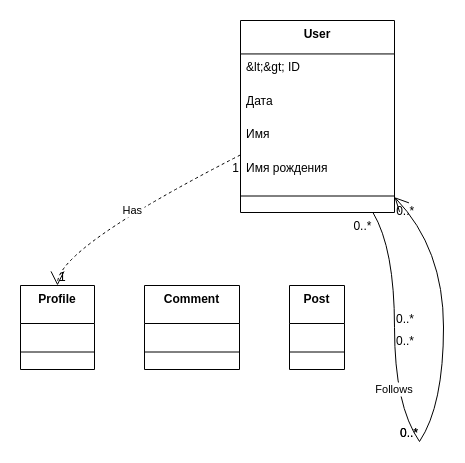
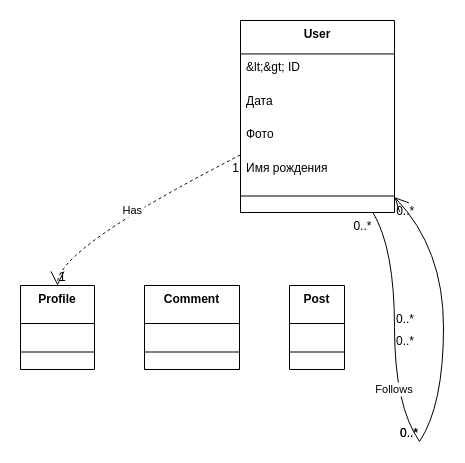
(256, 134) -> (259, 134)
